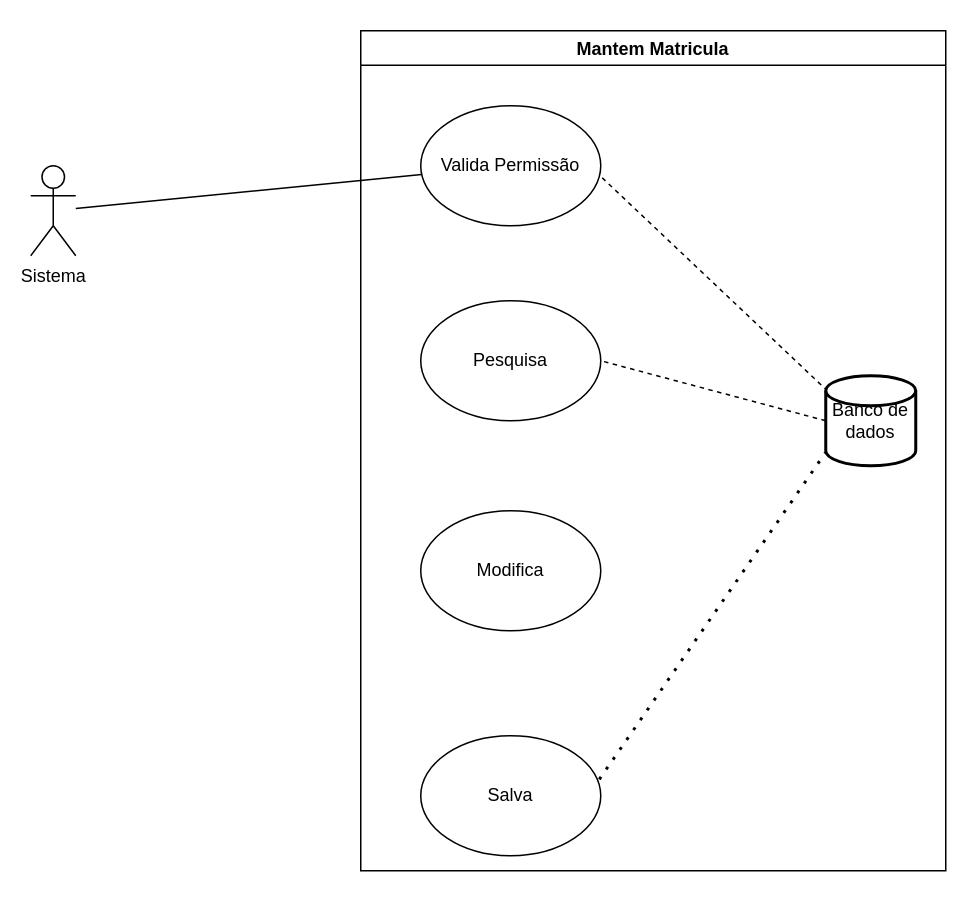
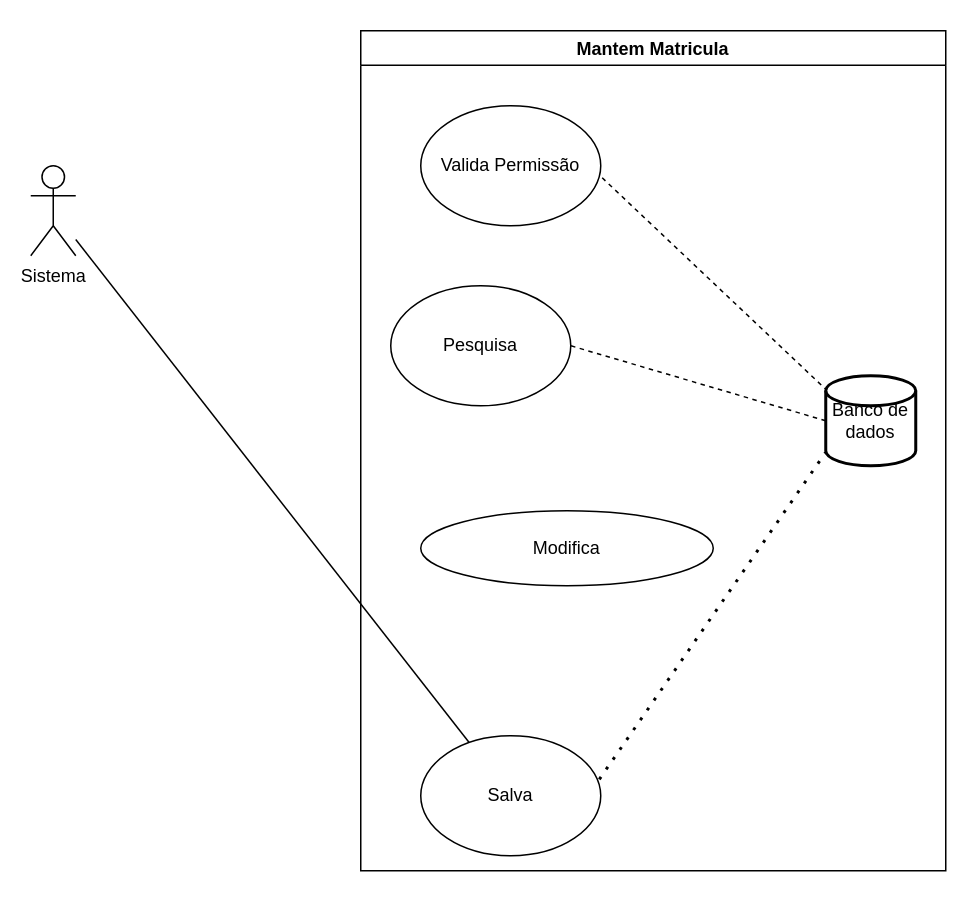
(248, 192) -> (217, 420)
(511, 361) -> (481, 346)
(511, 571) -> (567, 548)
